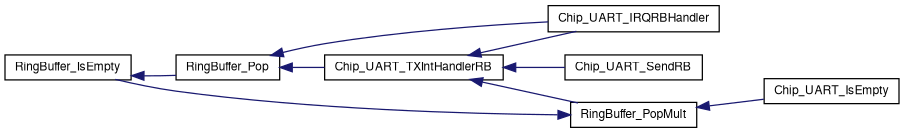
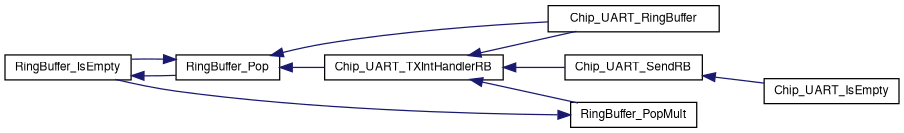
(634, 19) -> (634, 19)
none -> (147, 59)
(737, 103) -> (740, 80)
